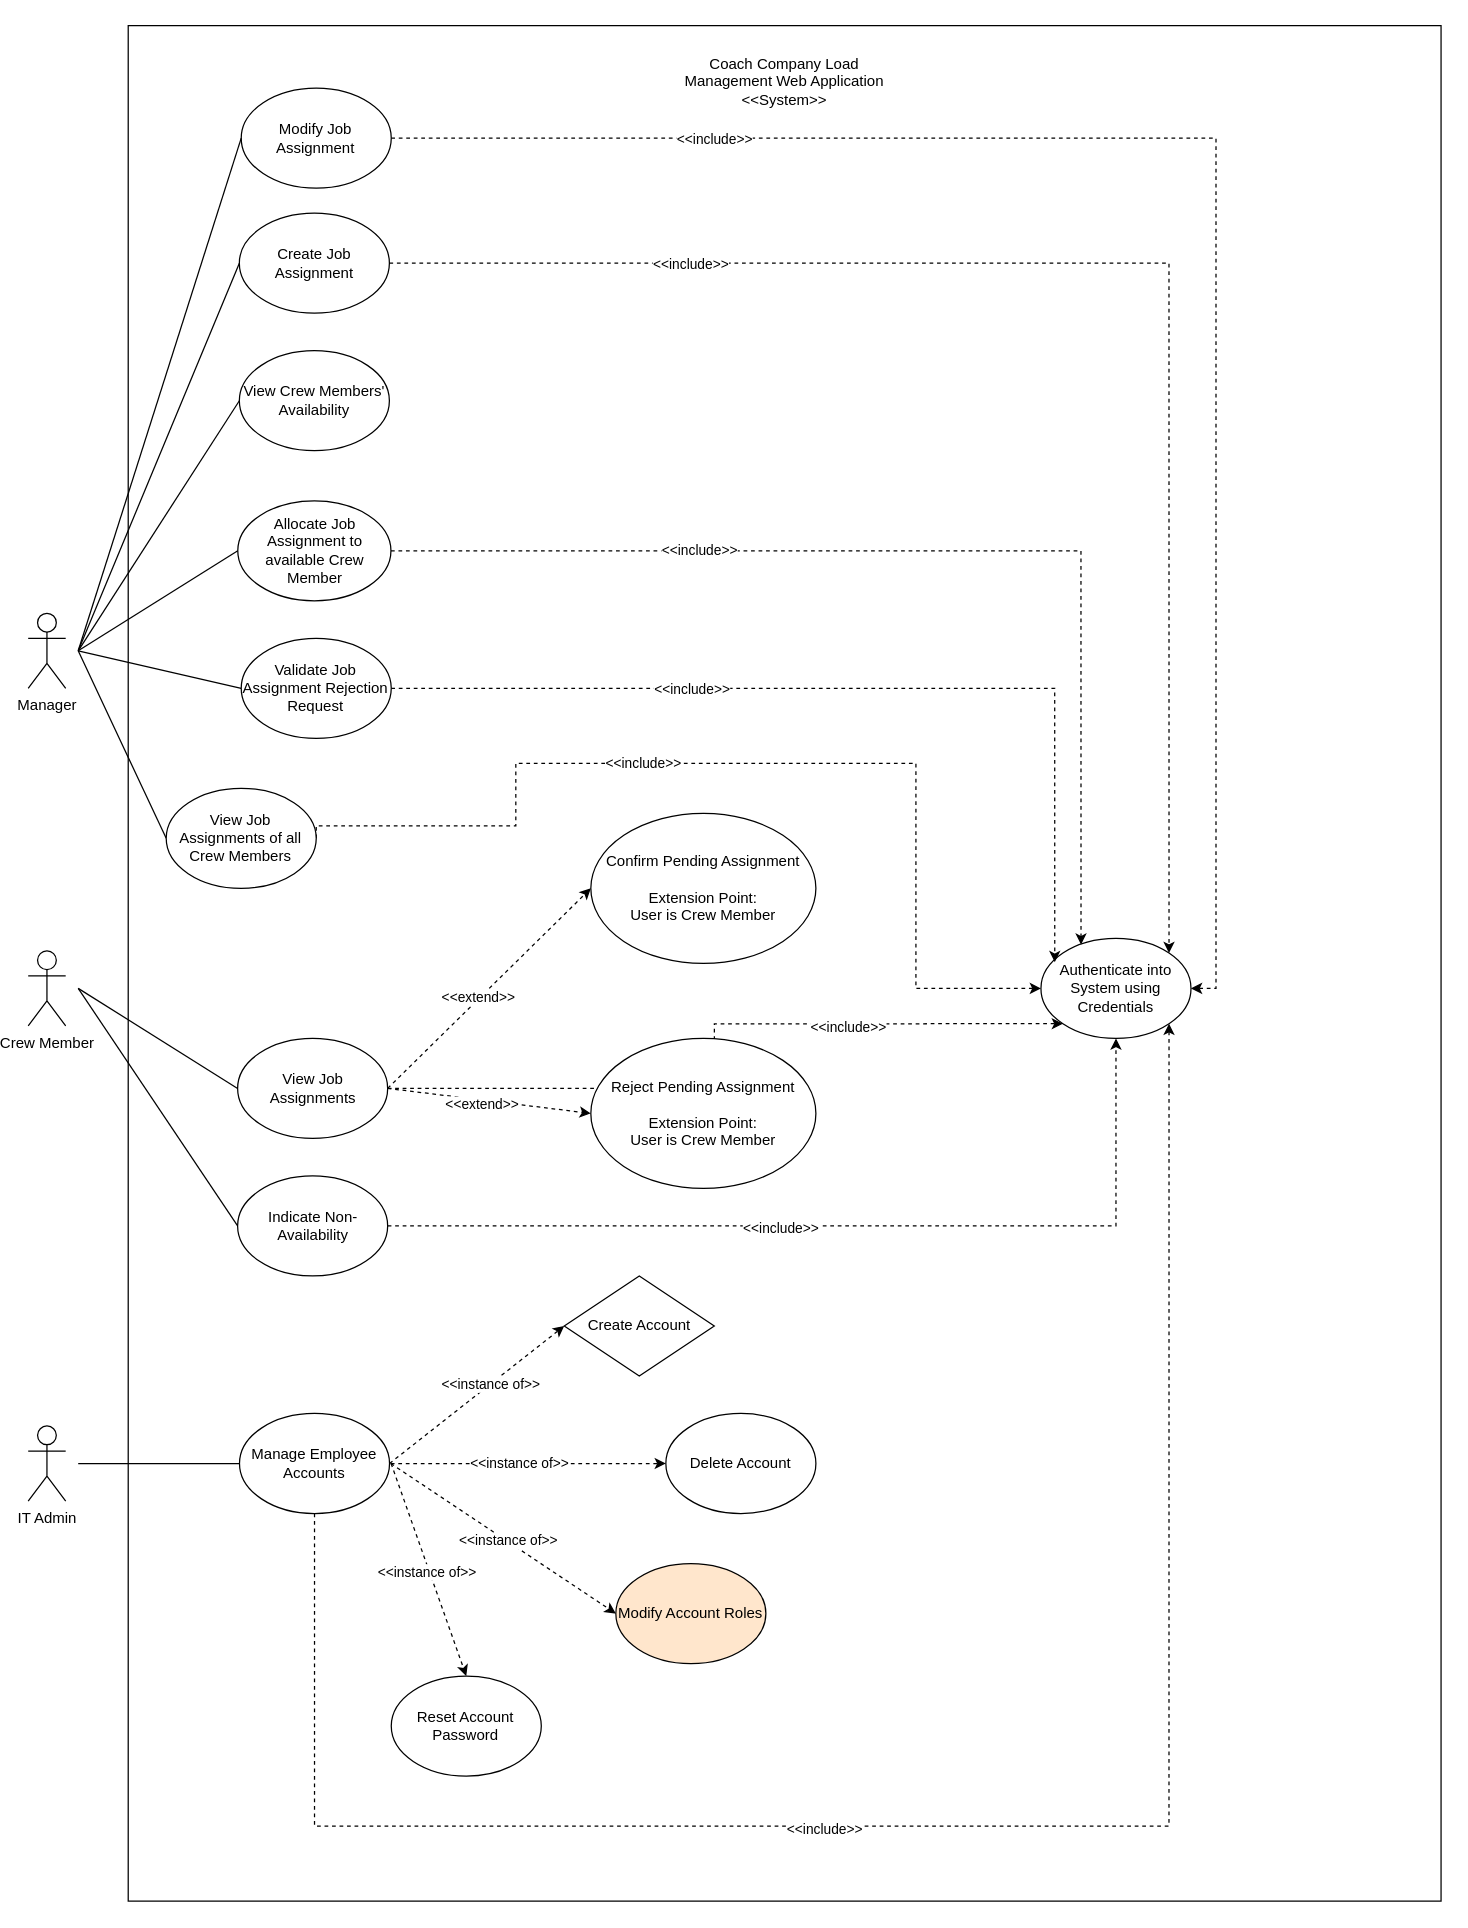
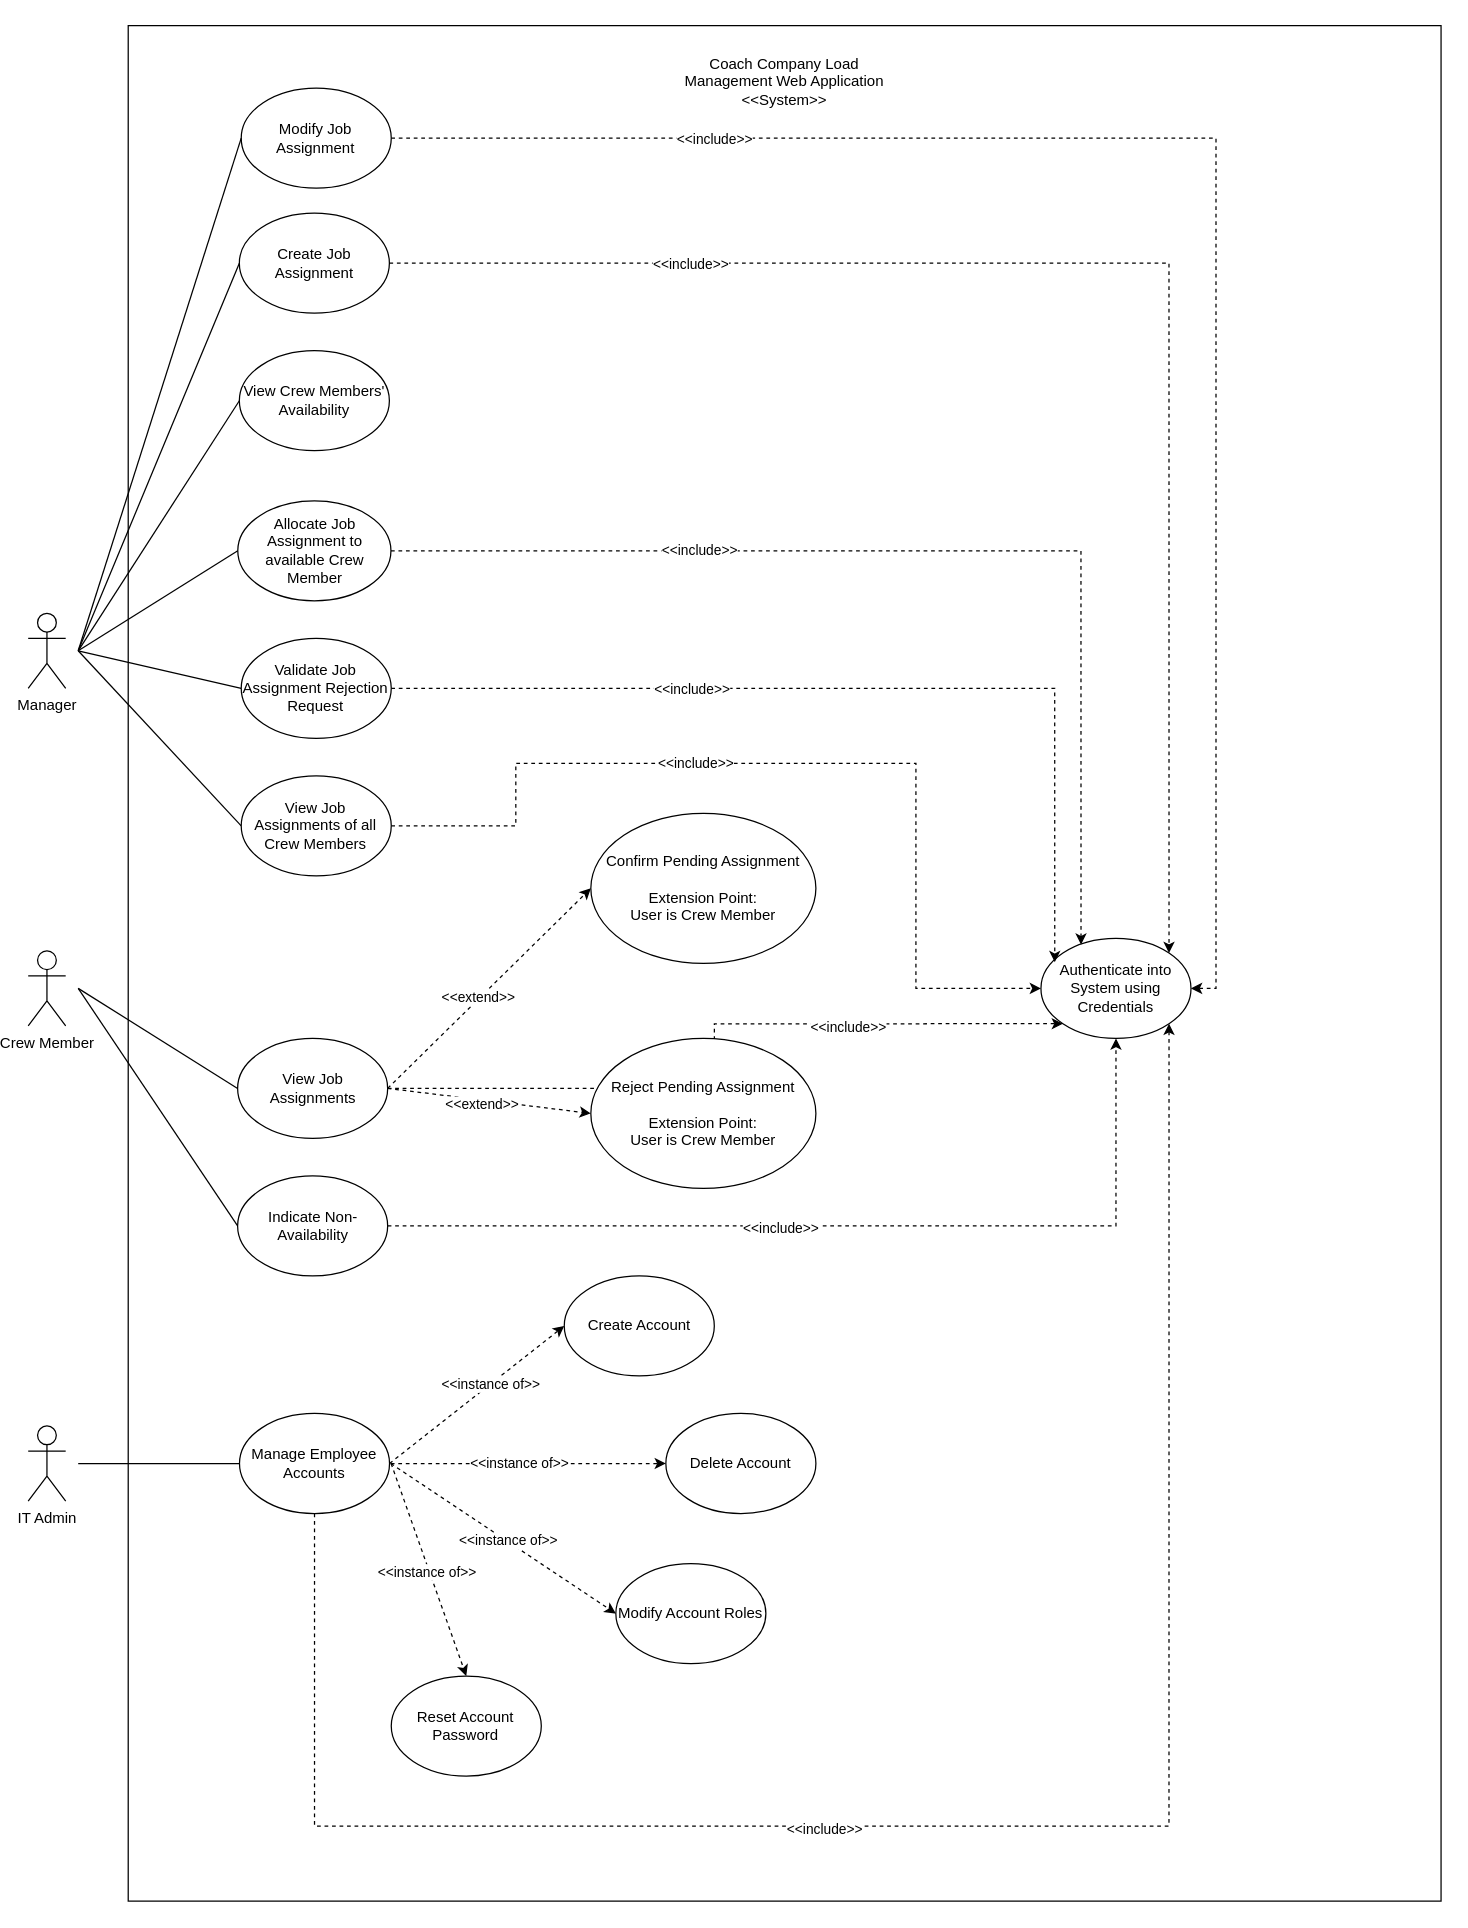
(241, 838) -> (316, 826)
(639, 1326) -> (639, 1326)
(691, 1613) -> (691, 1613)
